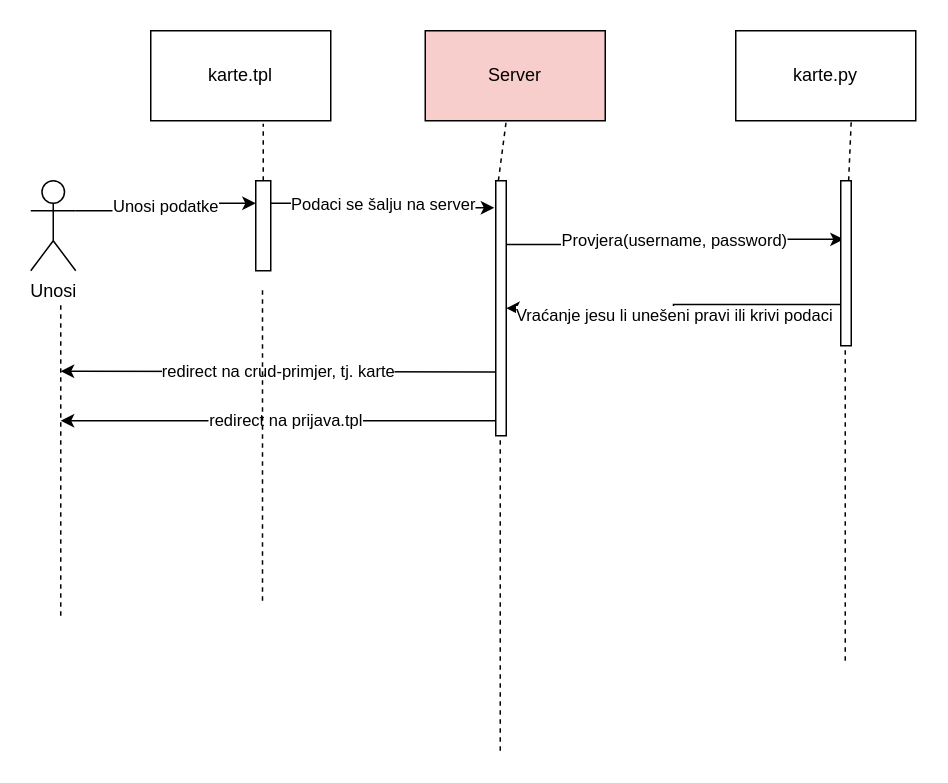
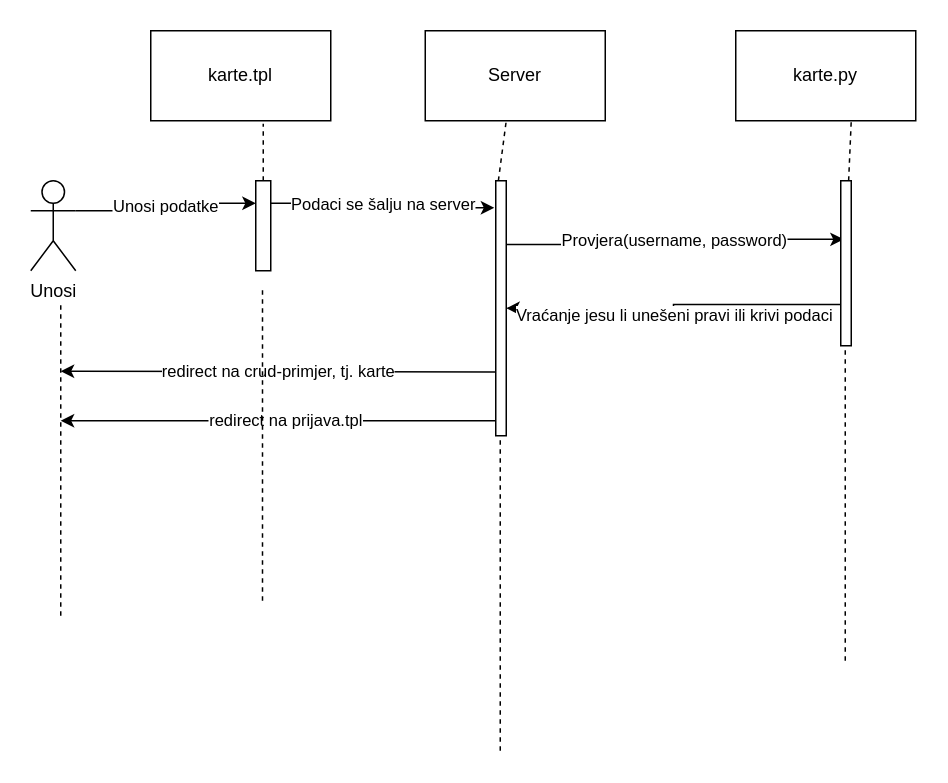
(515, 76) -> (515, 76)
